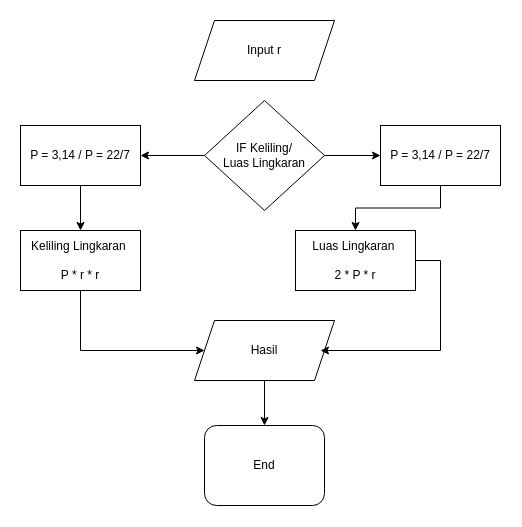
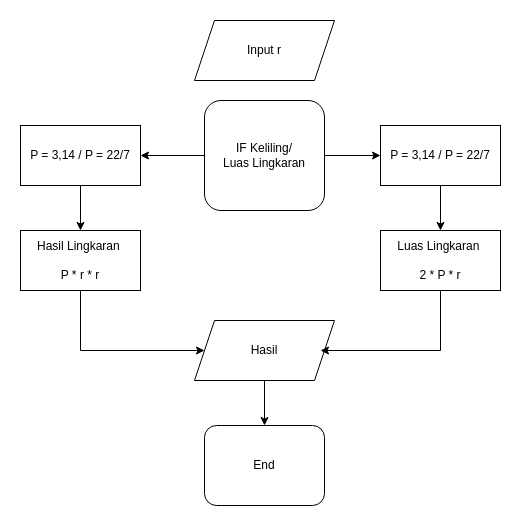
(265, 156) -> (265, 156)
(81, 261) -> (81, 261)
(356, 261) -> (441, 261)
